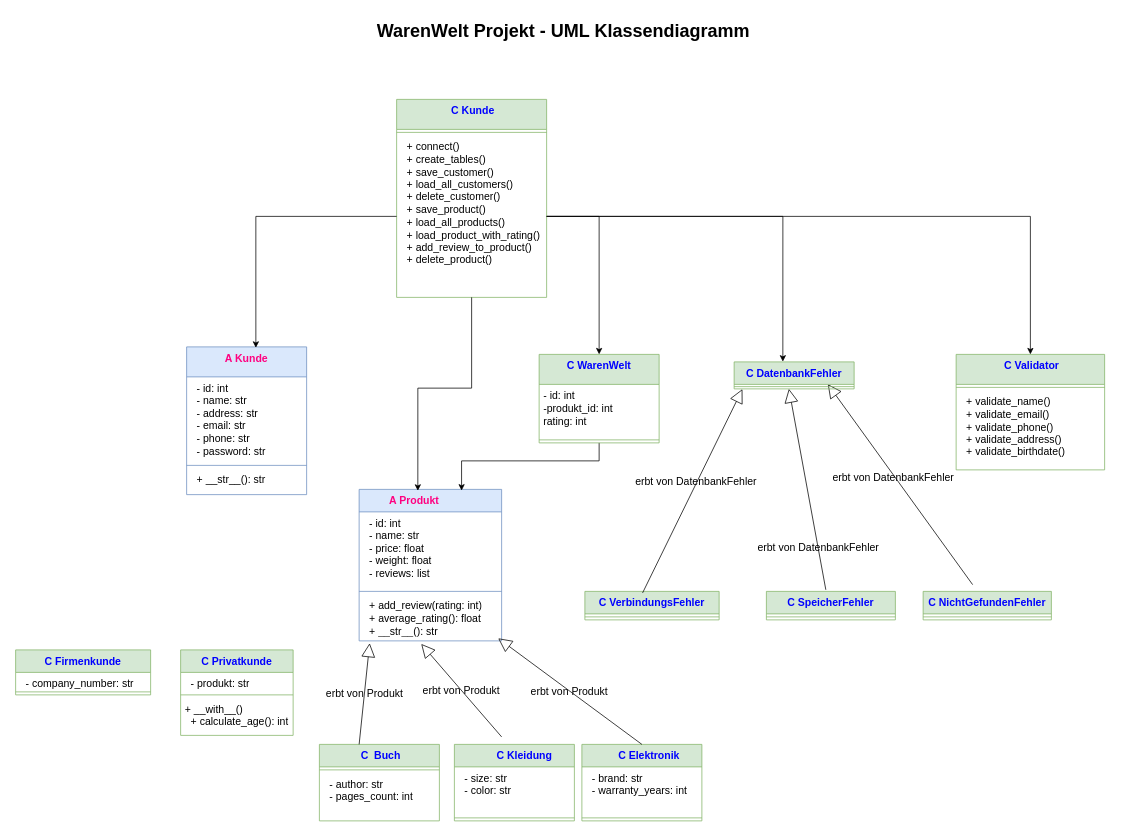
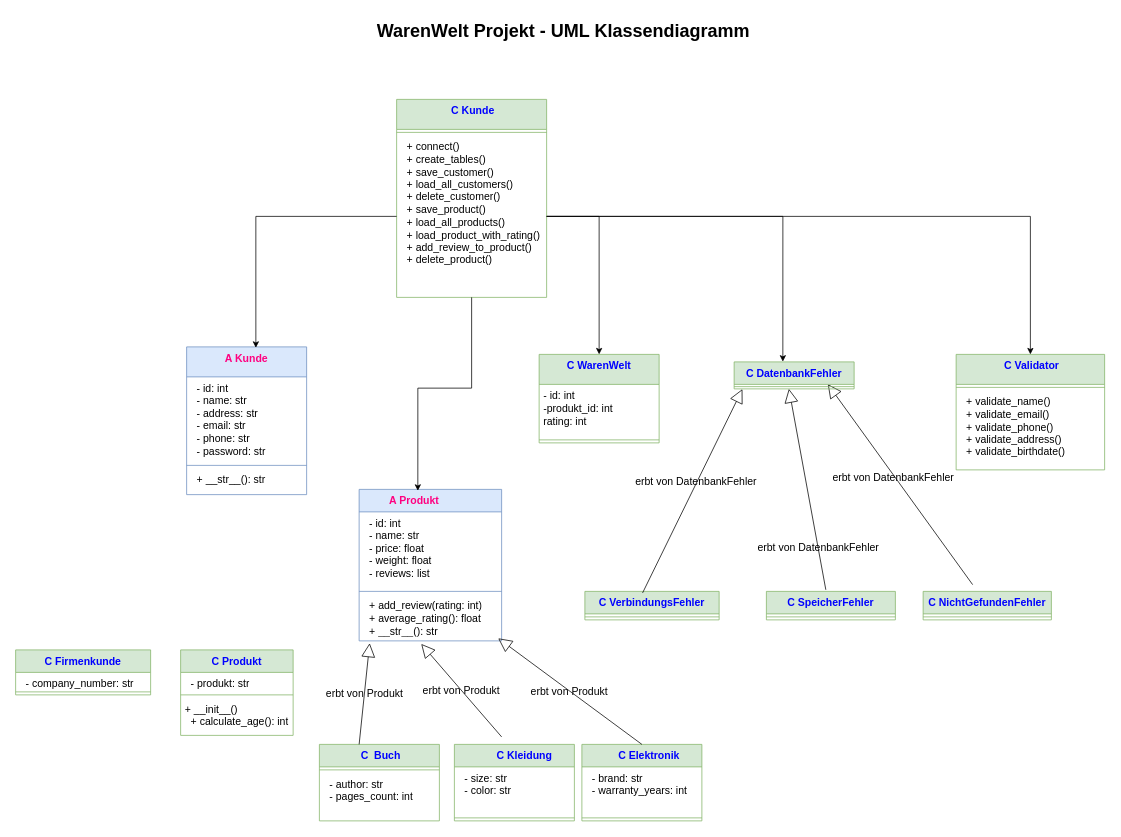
(461, 472) -> none
(237, 661) -> (237, 661)
(237, 722) -> (237, 722)
